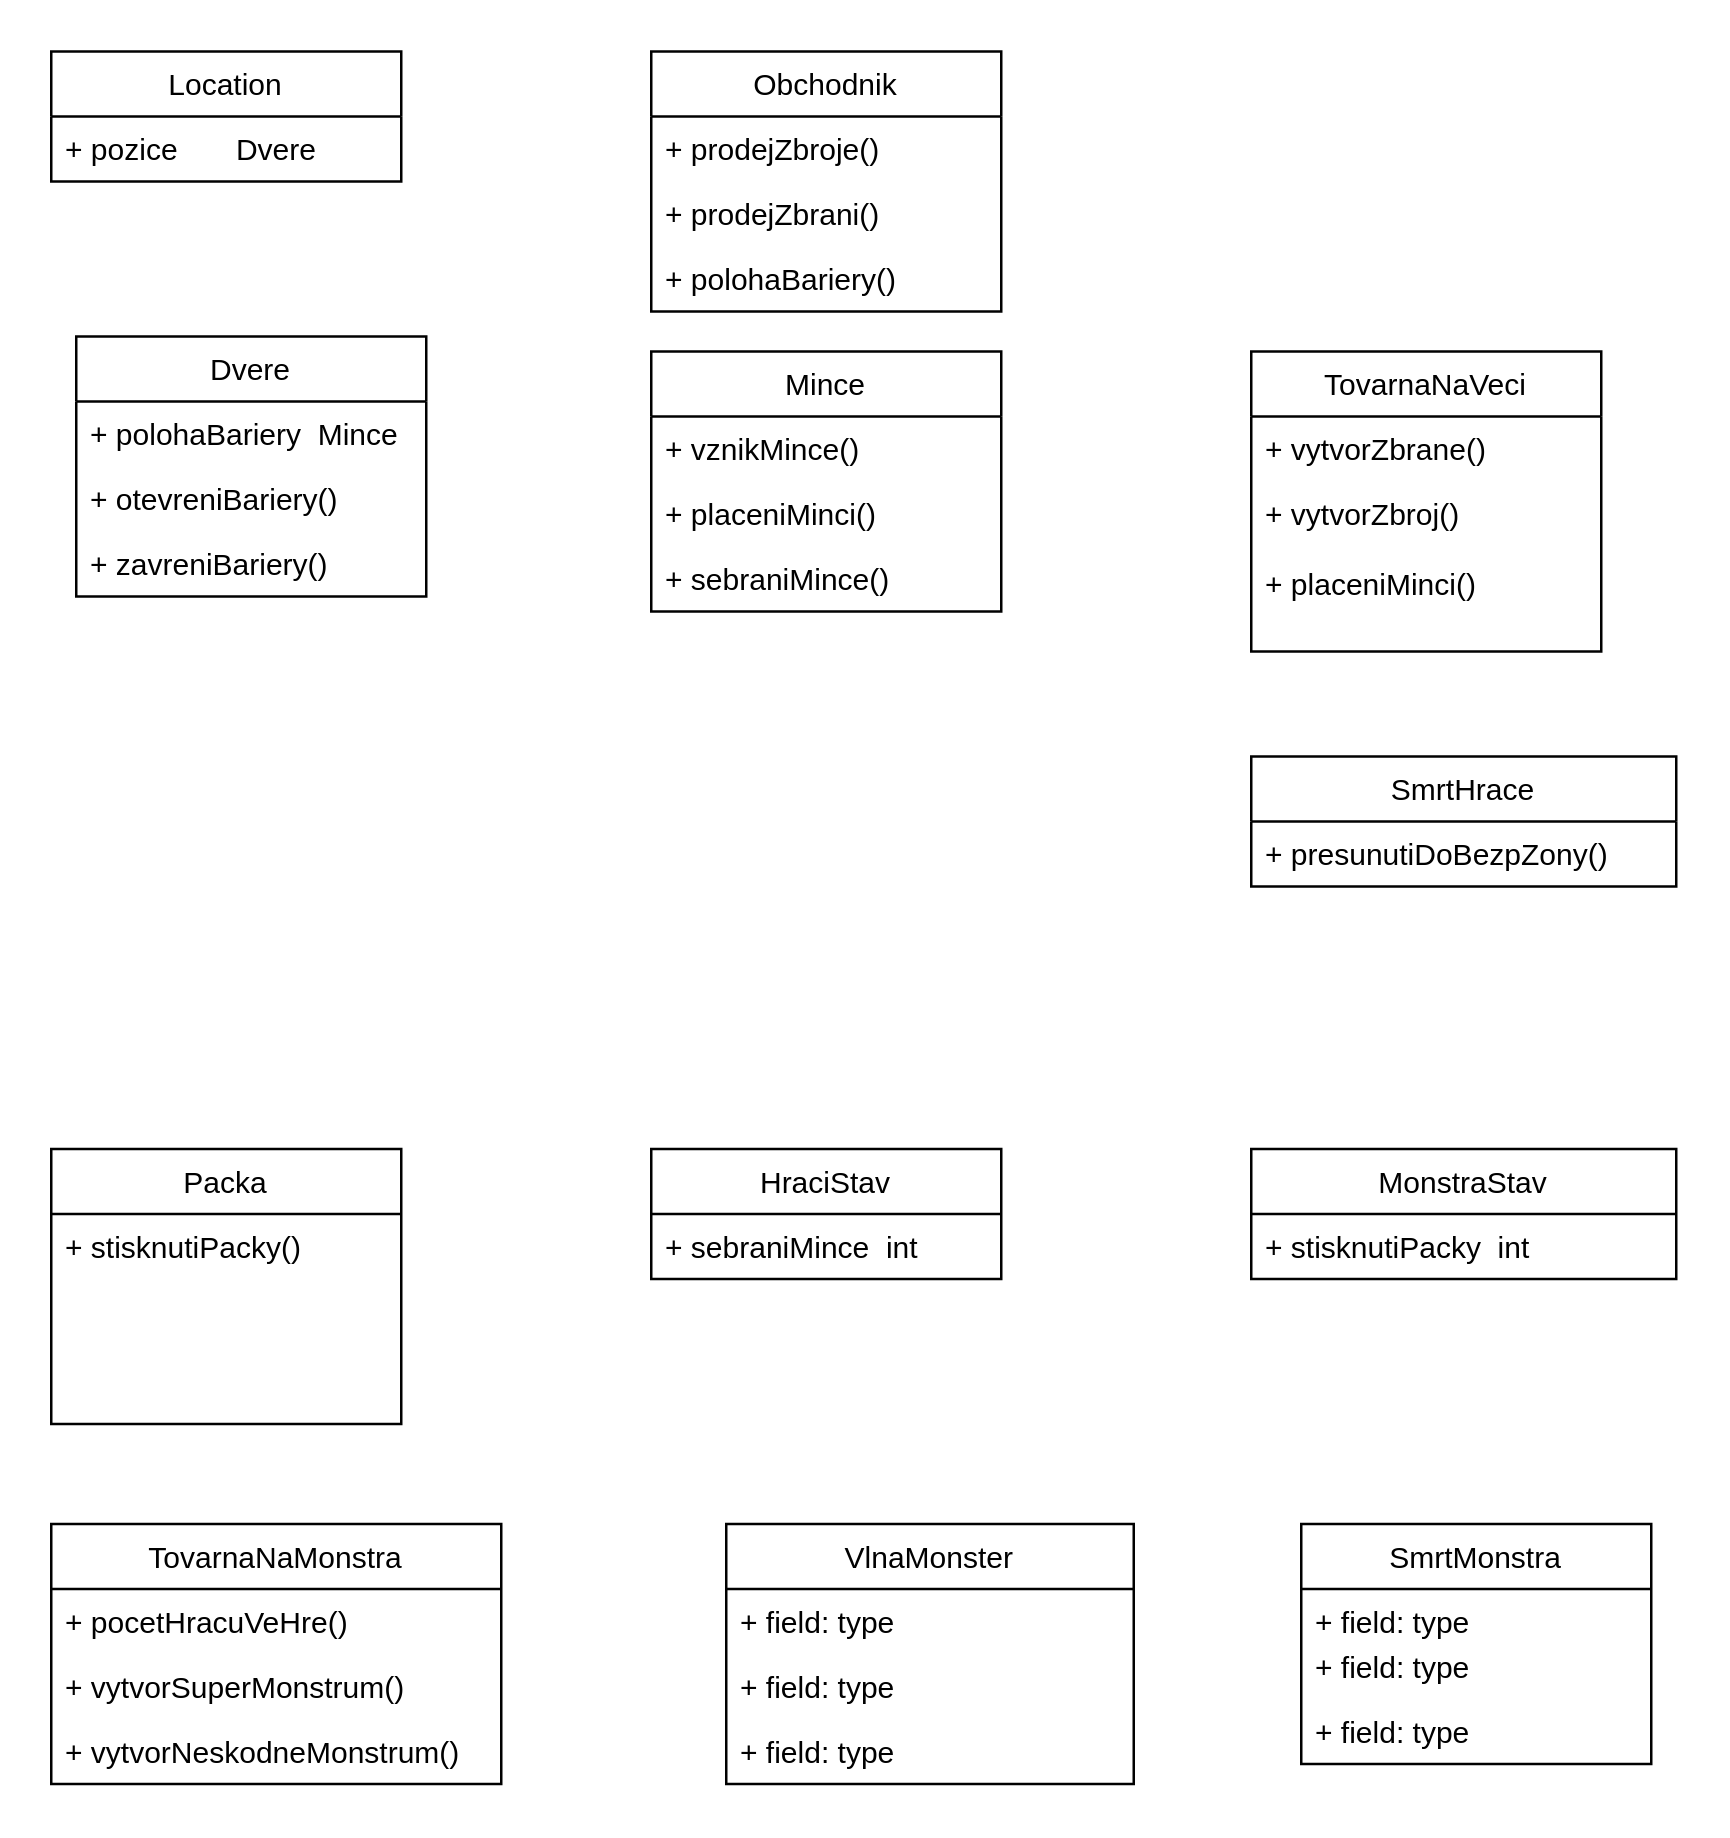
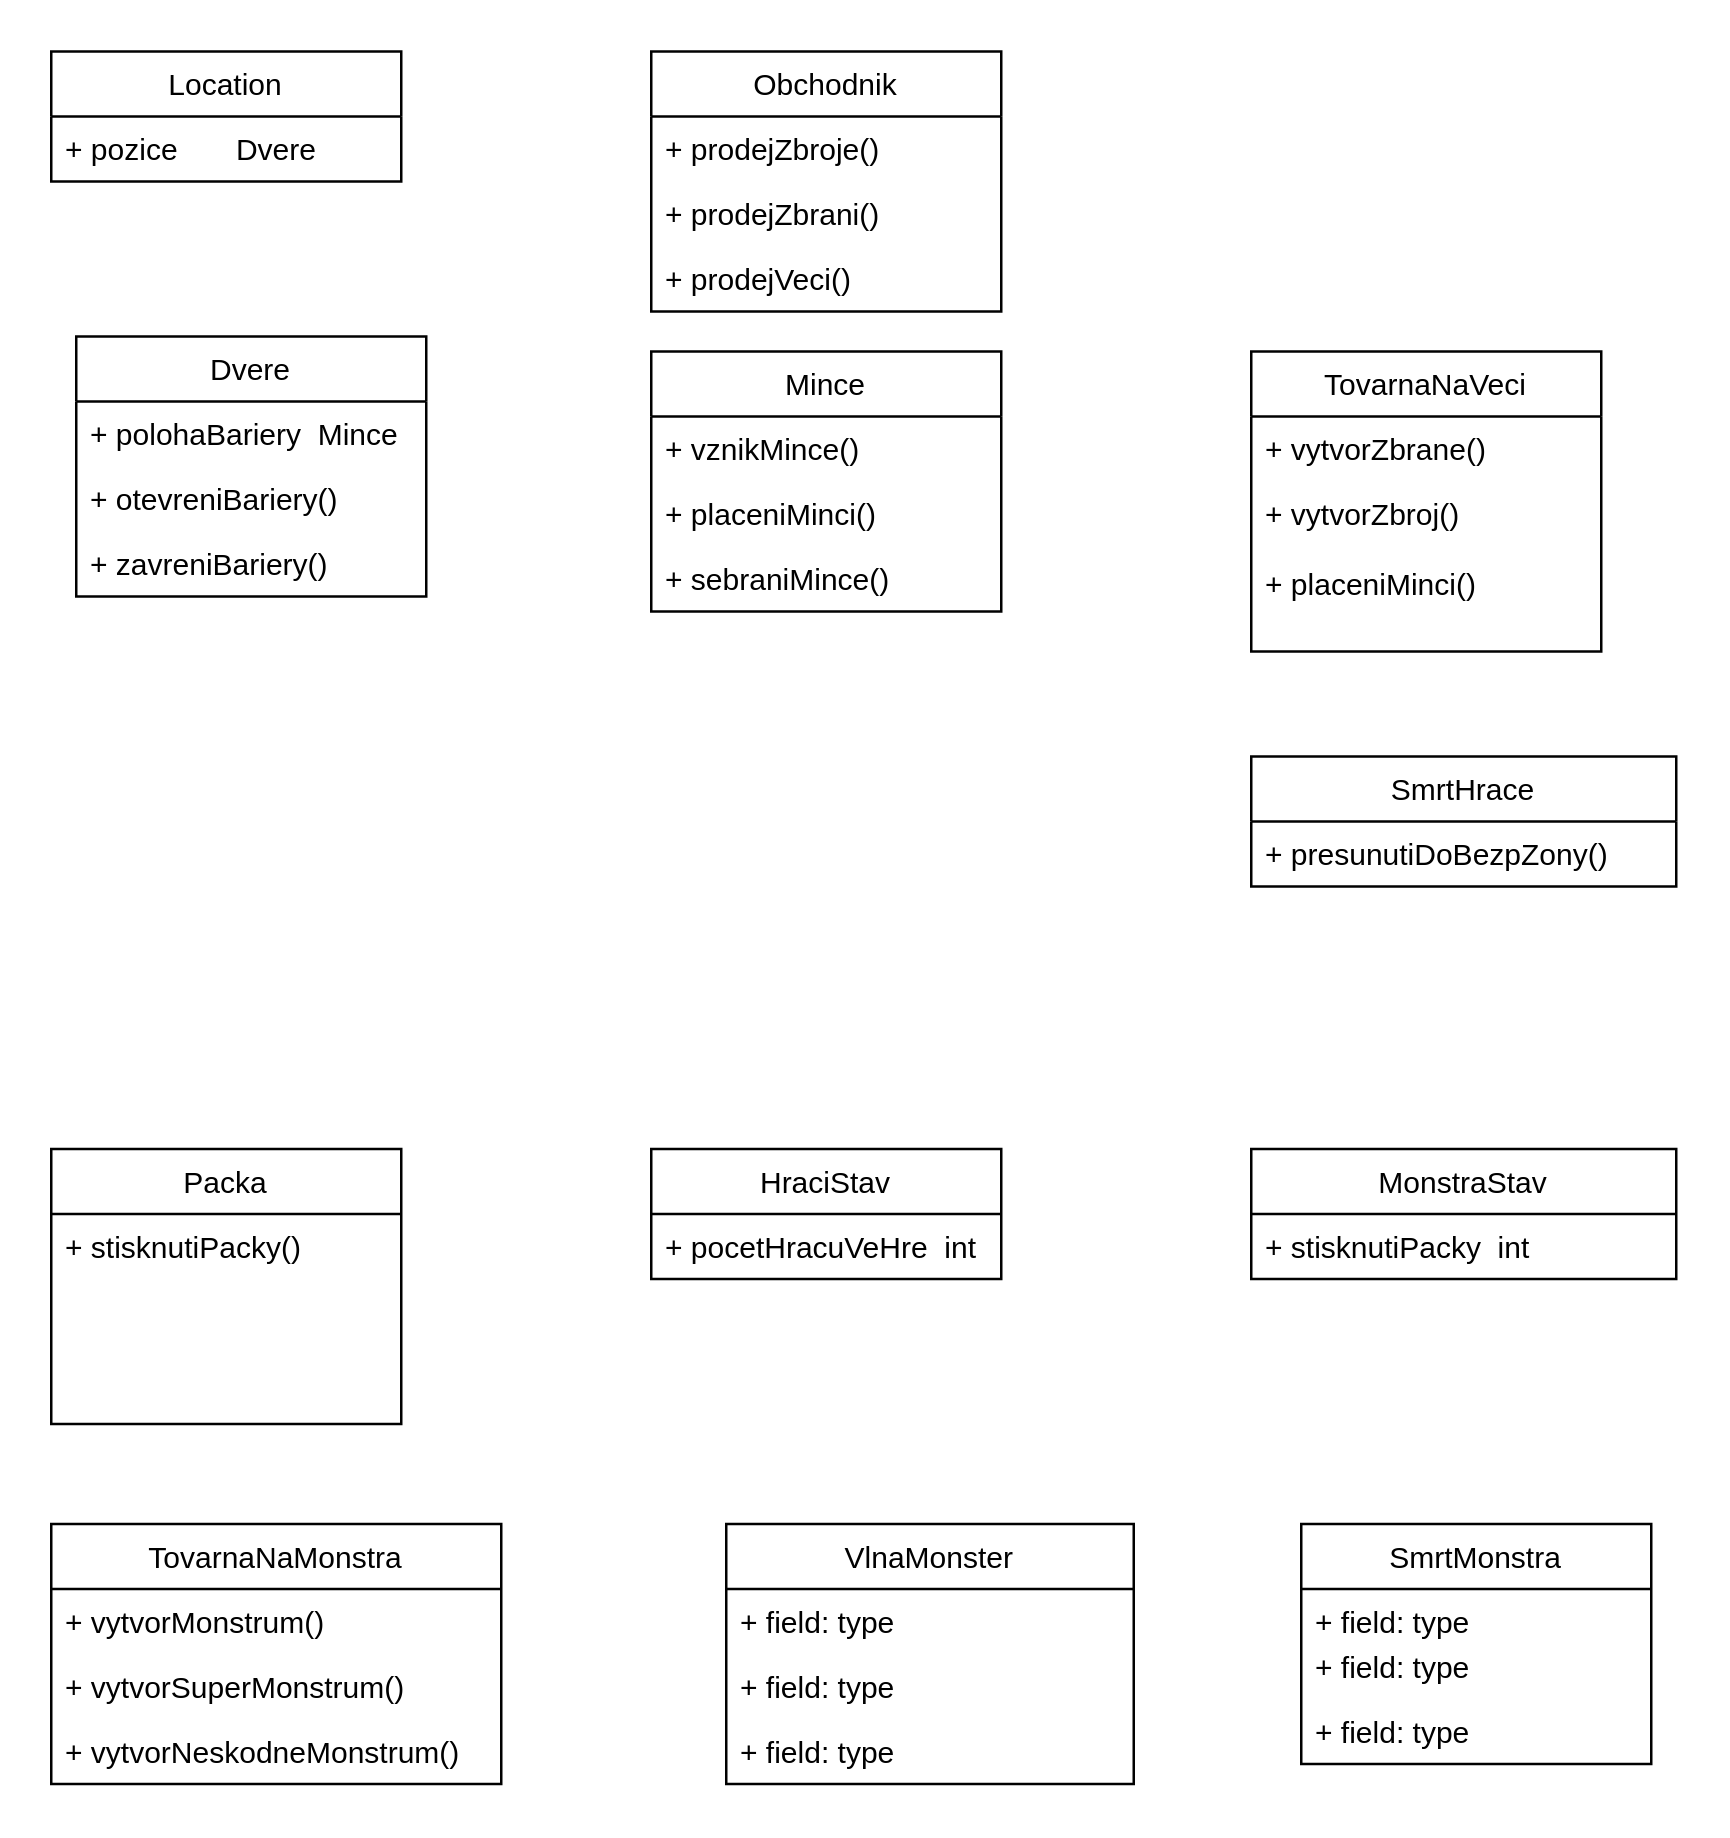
(796, 280) -> (775, 280)
(805, 1248) -> (838, 1248)
(221, 1623) -> (212, 1623)
